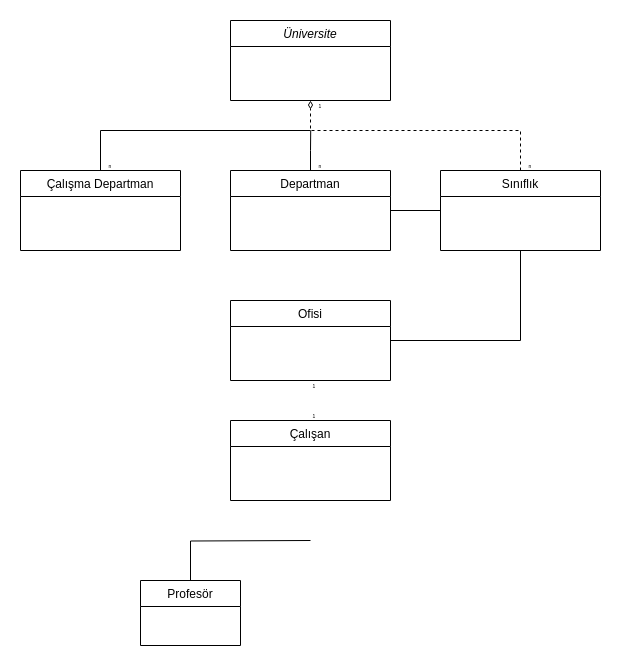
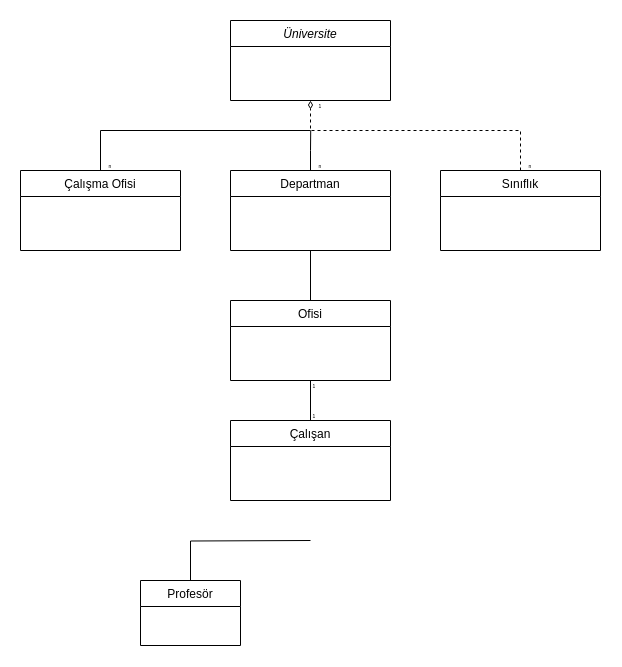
(100, 184) -> (100, 184)
(415, 211) -> (311, 276)
(501, 341) -> (311, 401)
